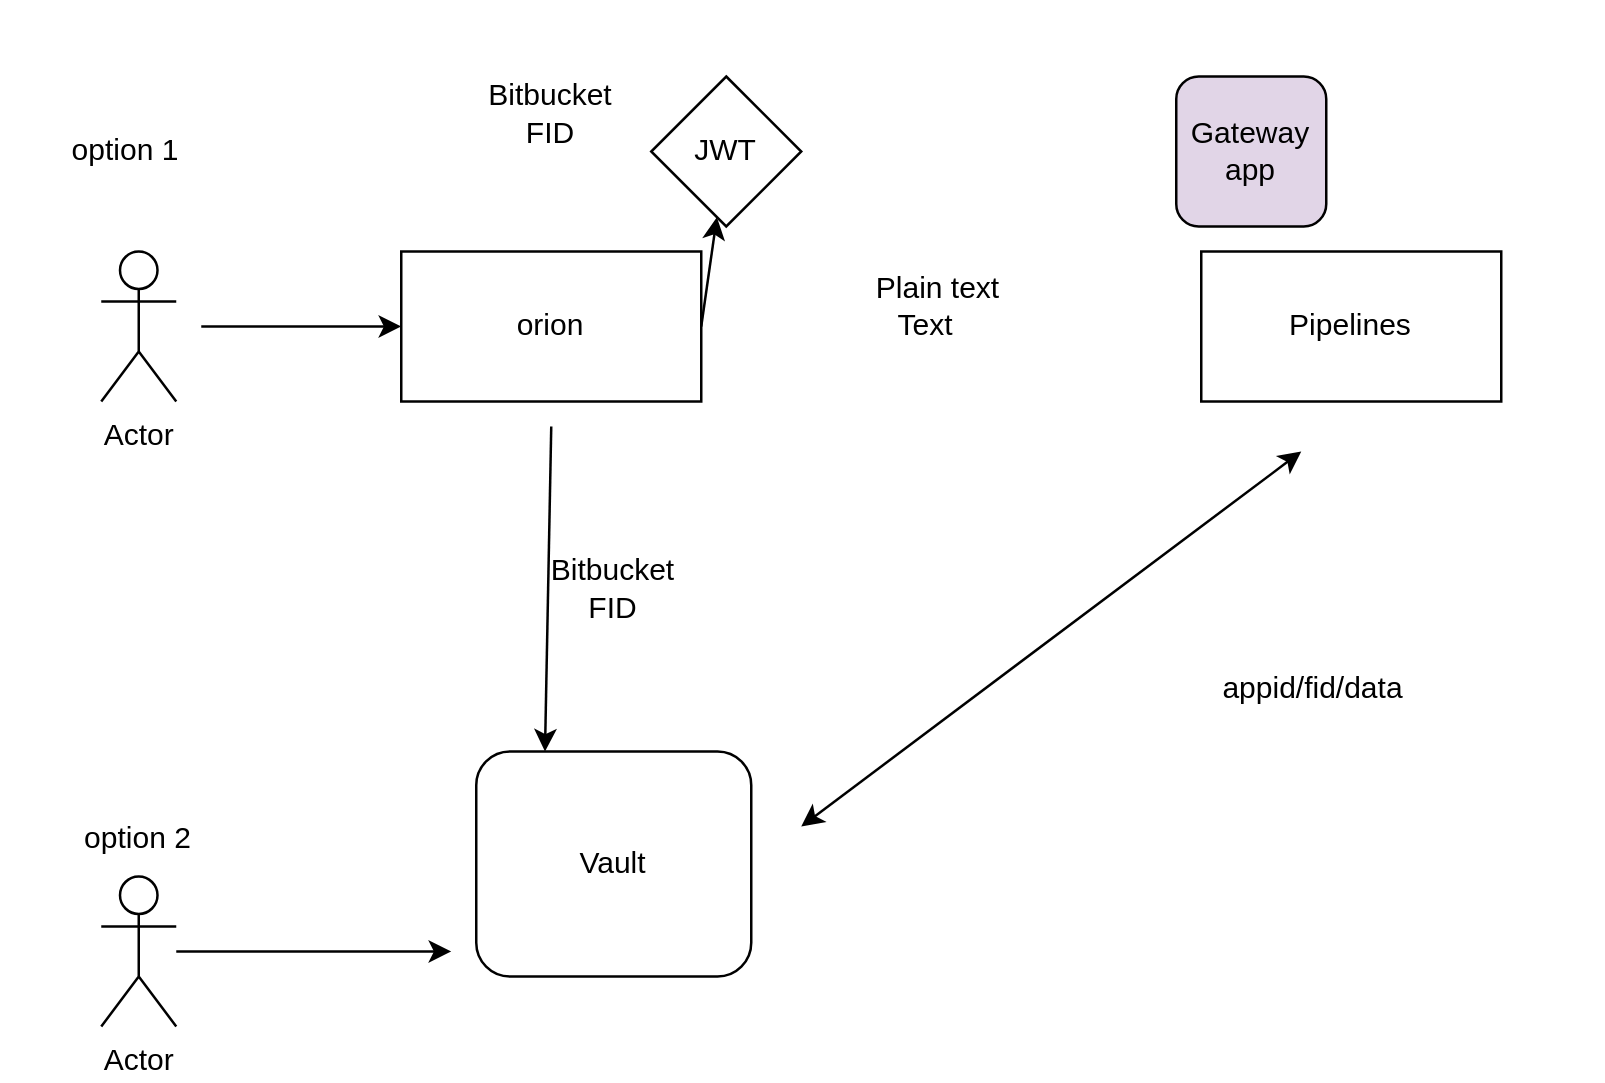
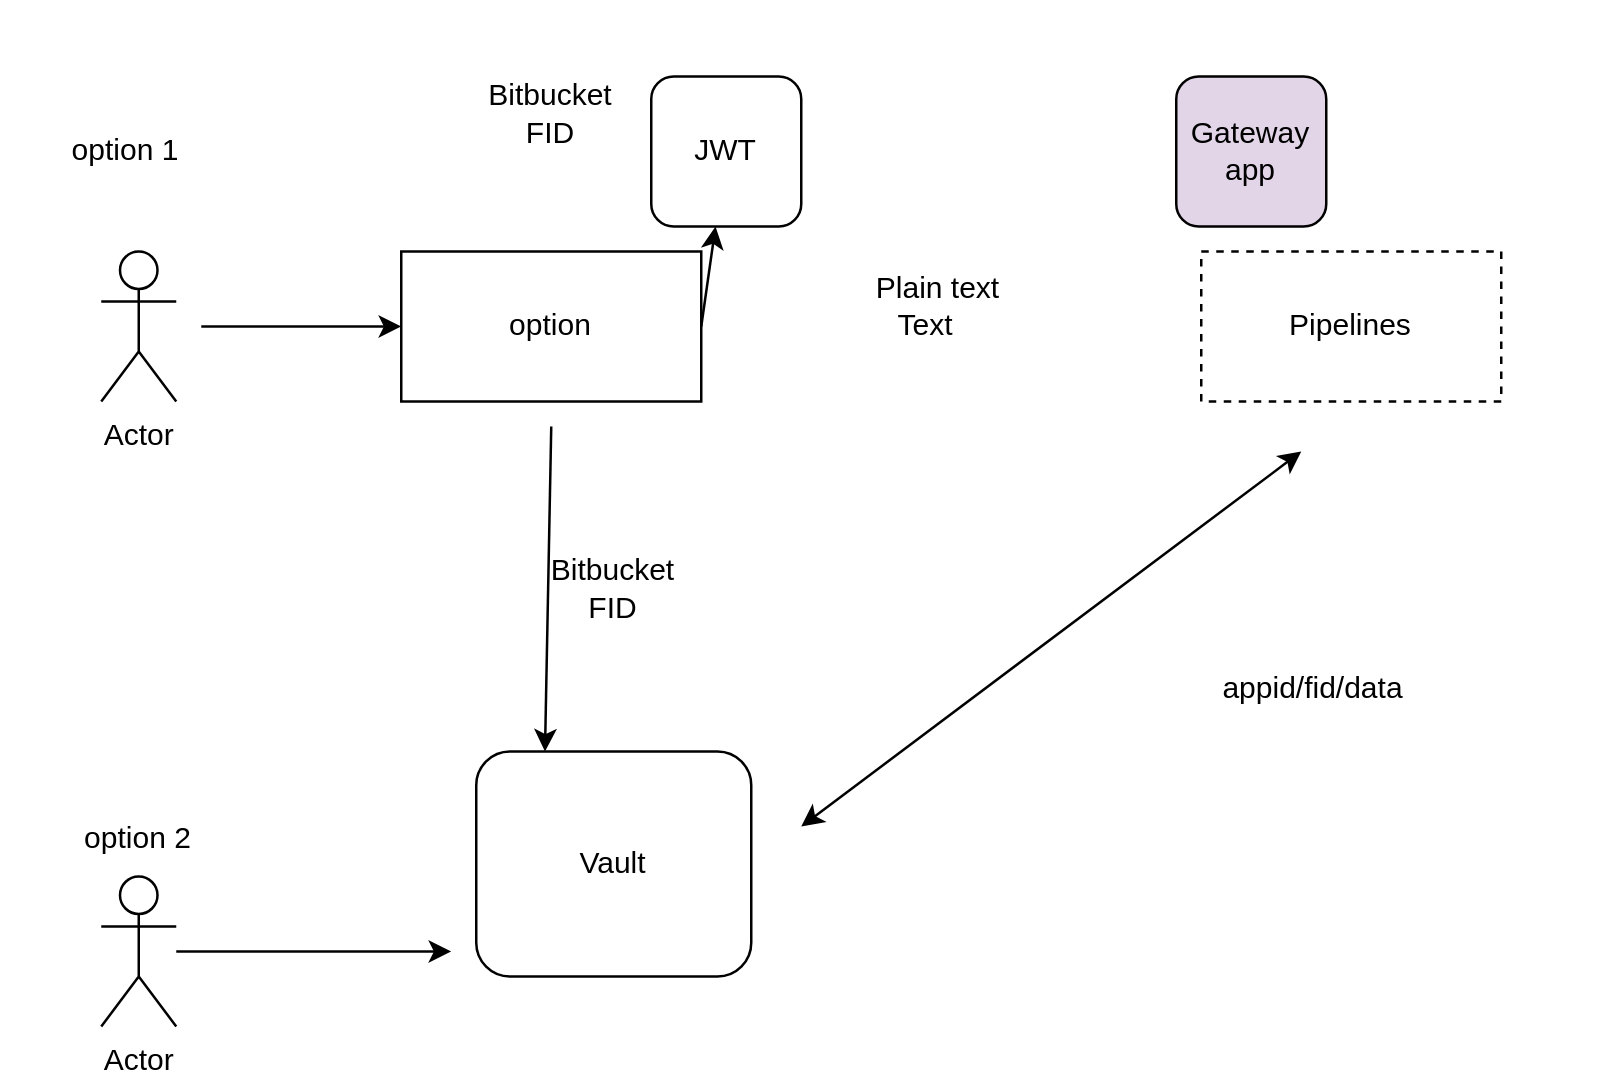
(726, 151) -> (726, 151)
(551, 326) -> (551, 326)
(1351, 326) -> (1351, 326)
